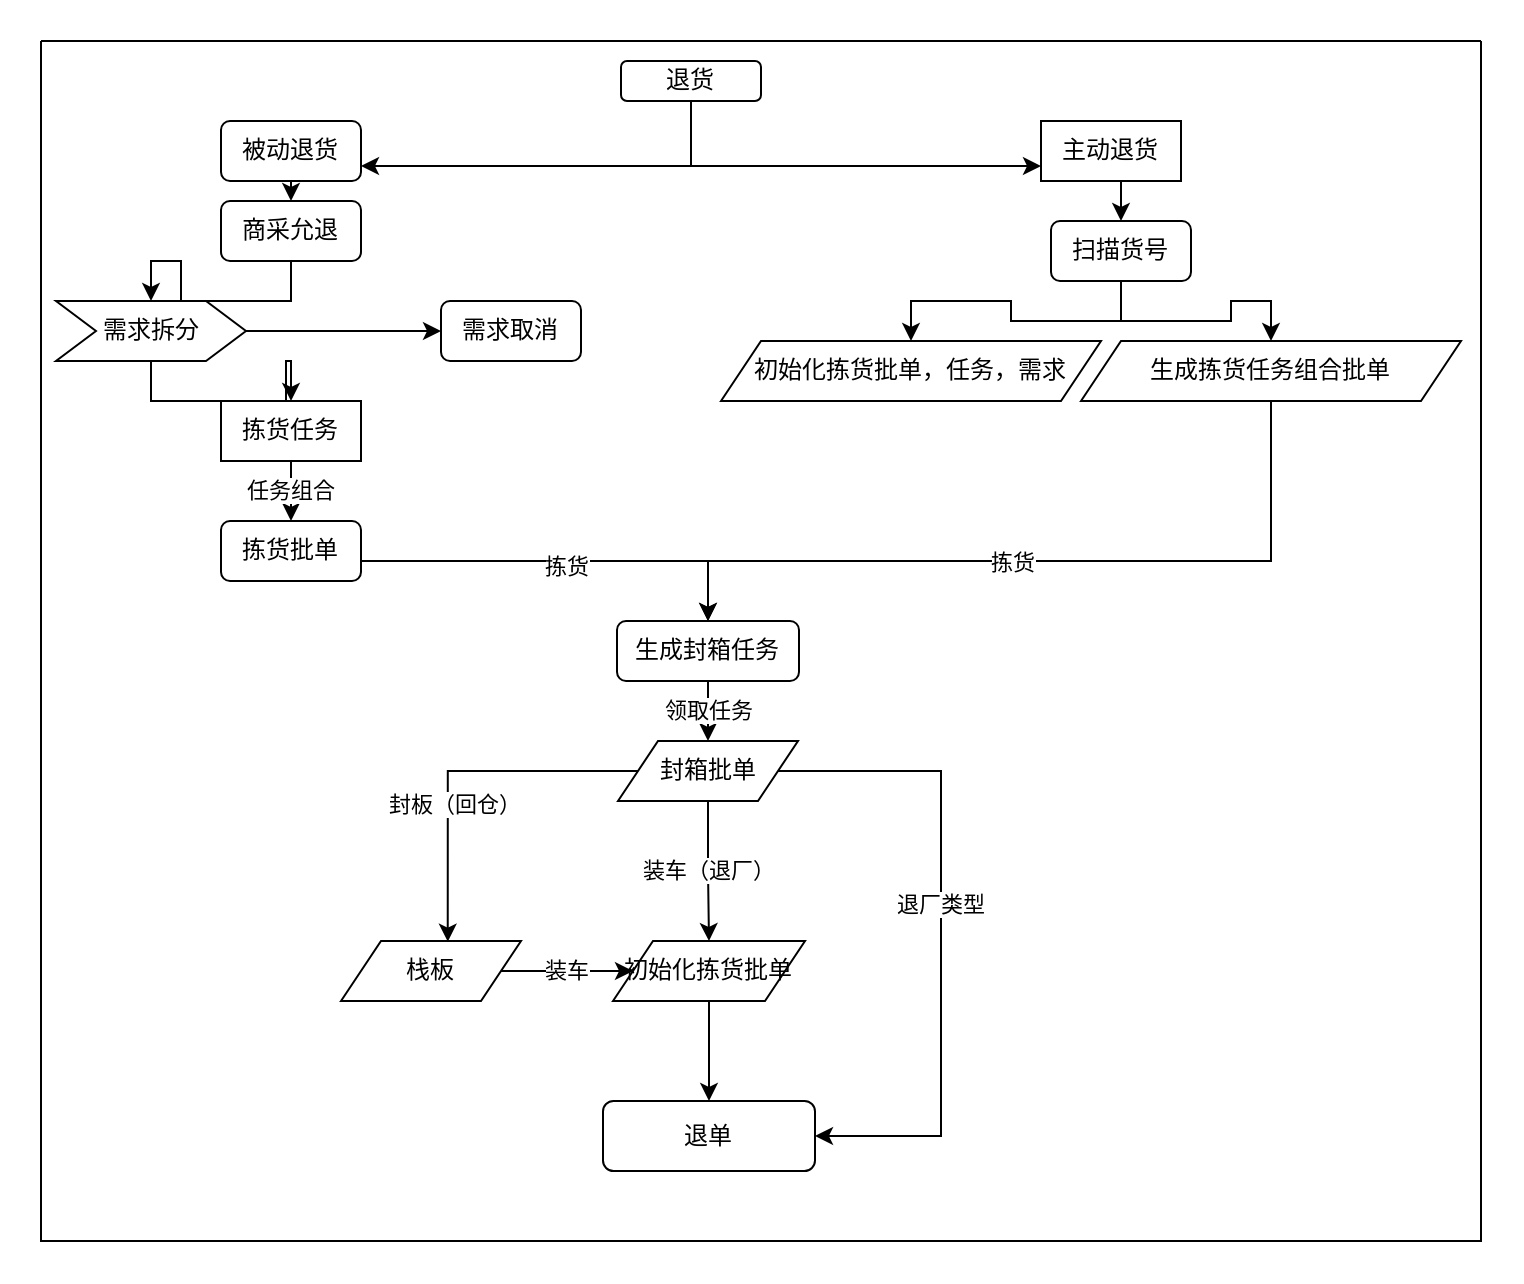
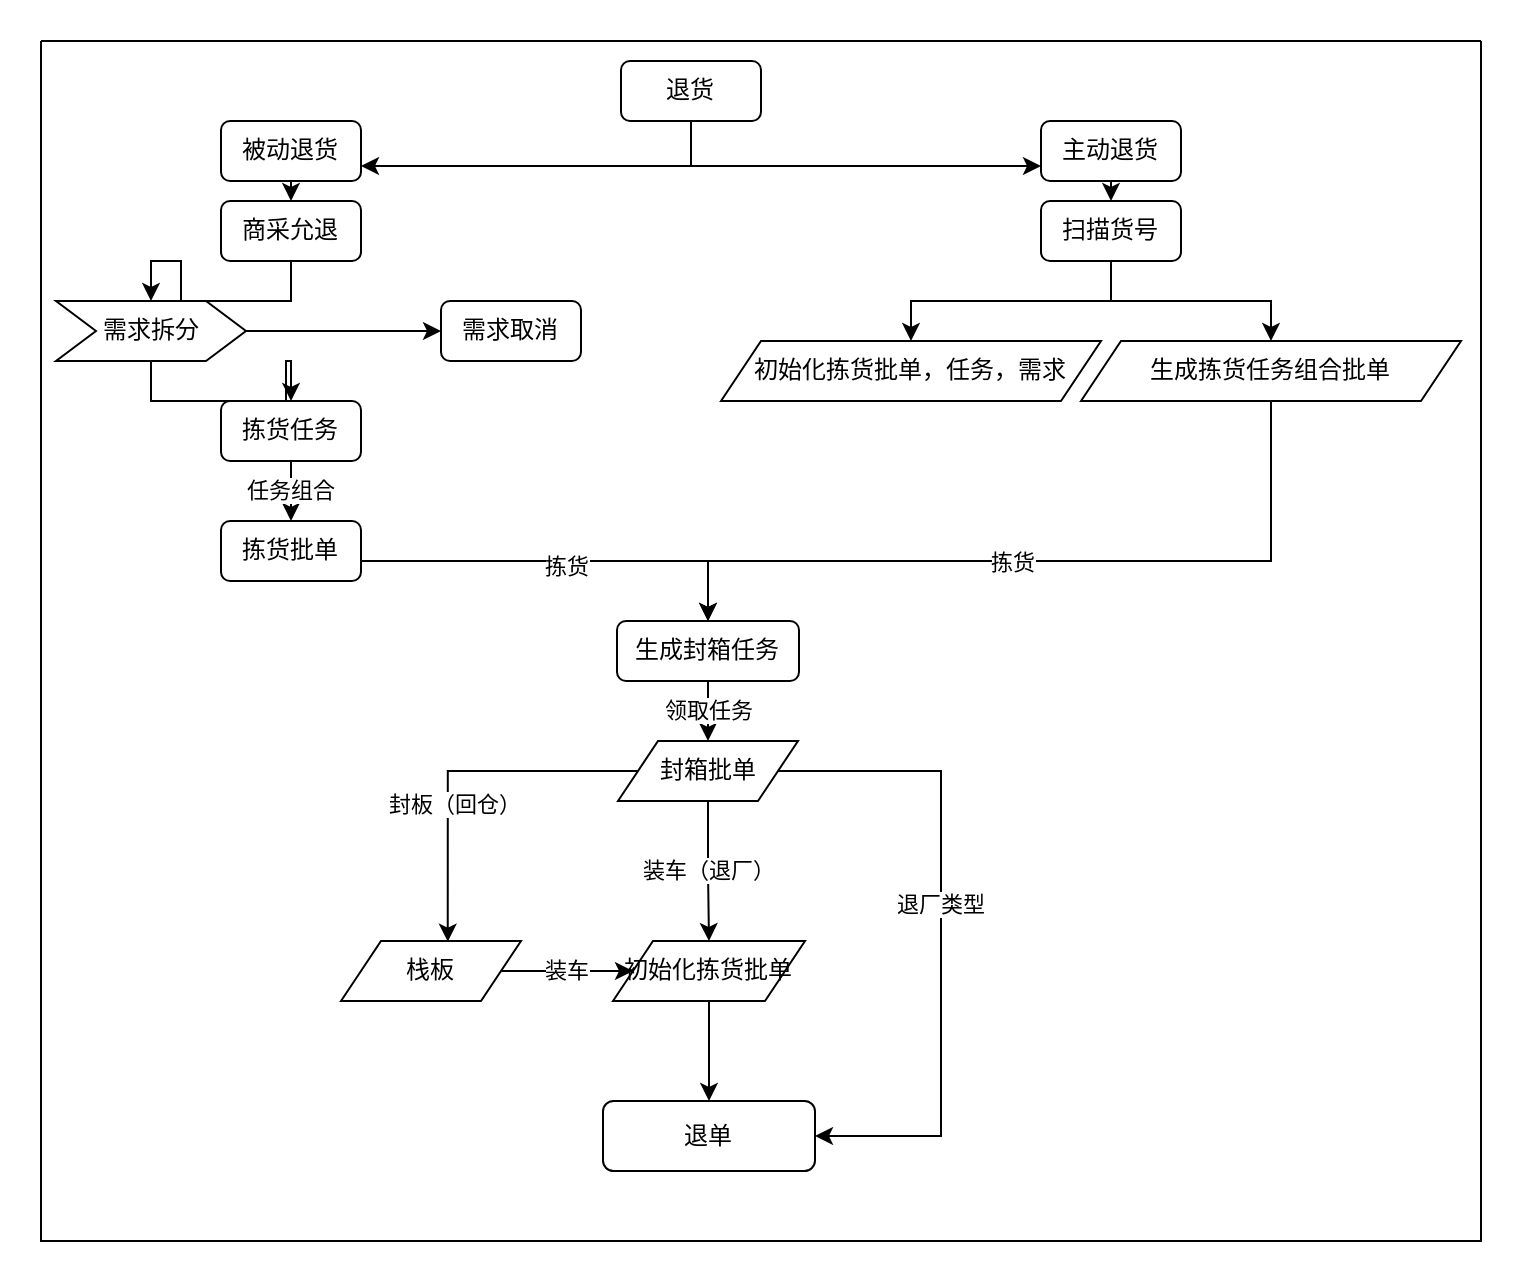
(691, 81) -> (691, 91)
(1111, 151) -> (1111, 151)
(1121, 251) -> (1111, 231)
(291, 431) -> (291, 431)
